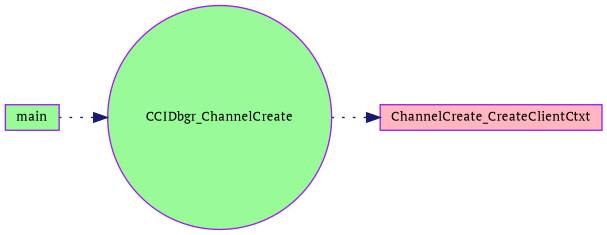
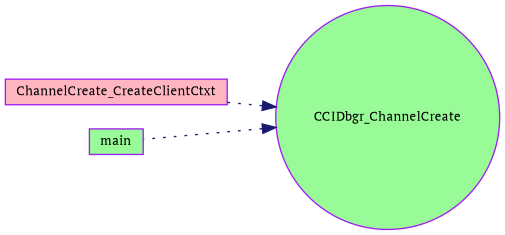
(349, 117) -> (245, 104)
